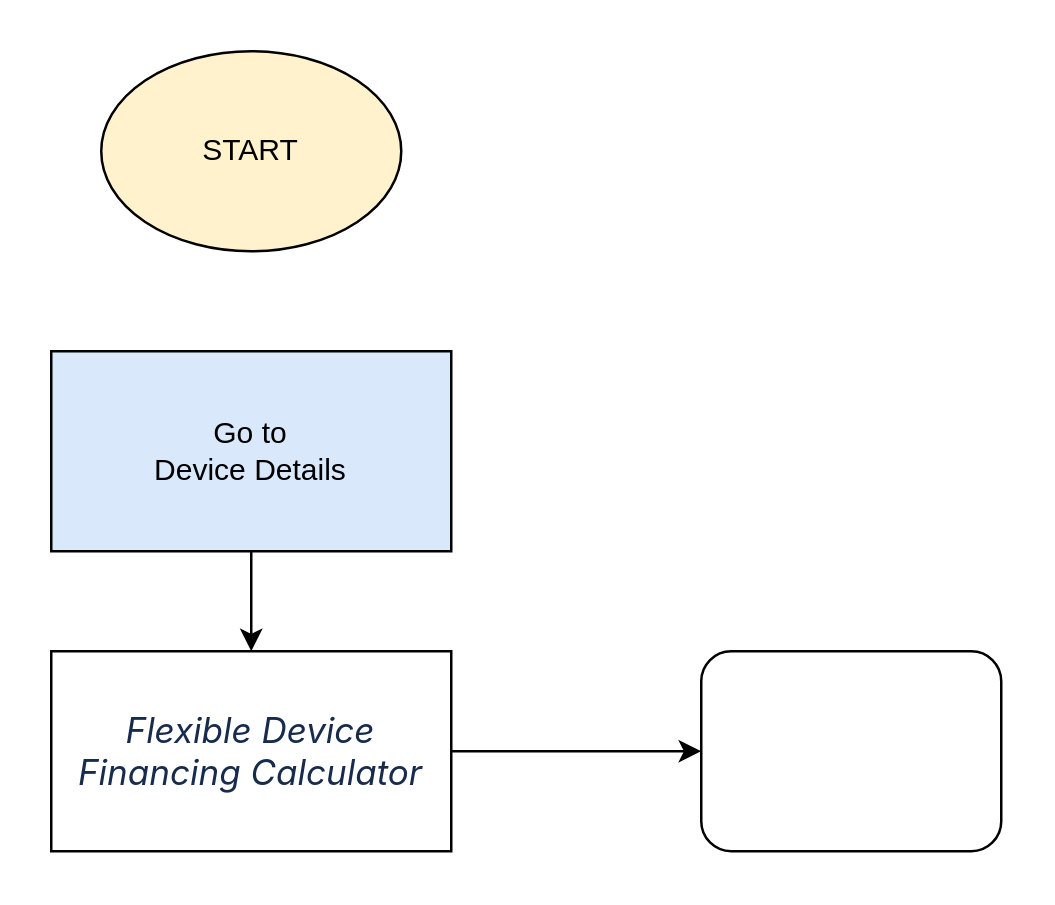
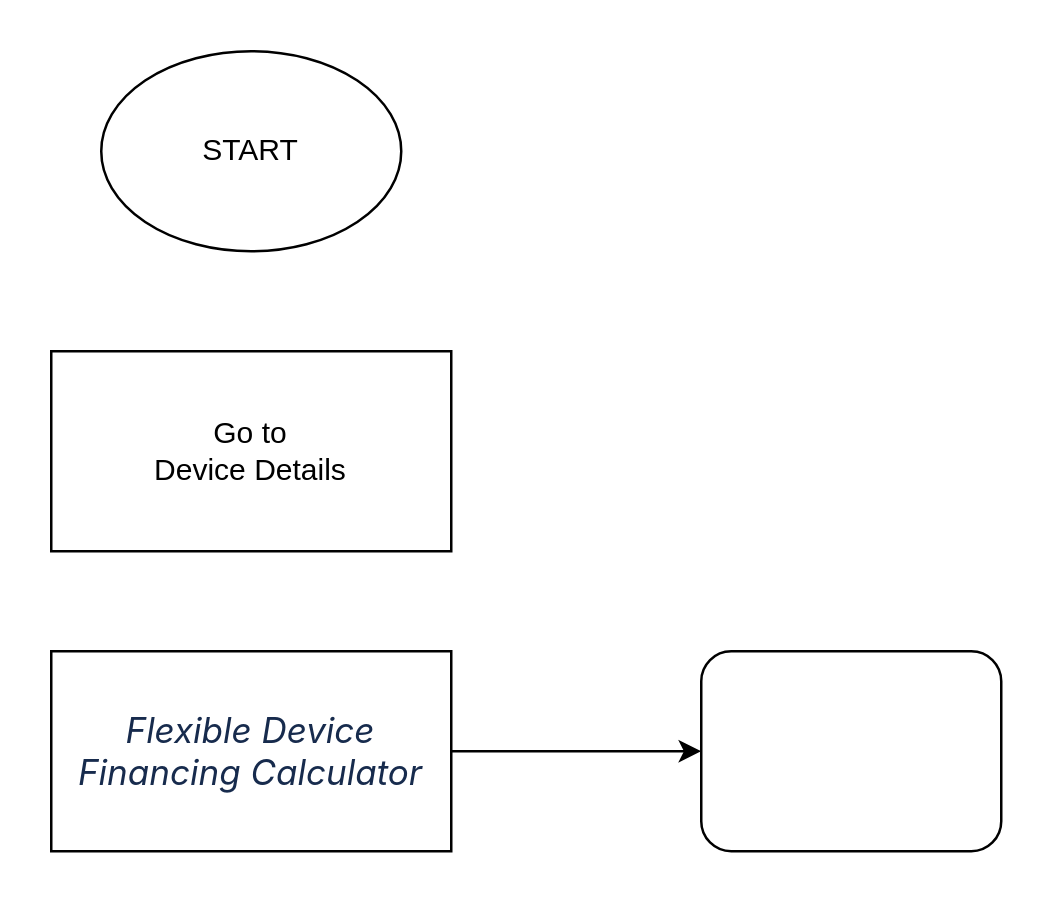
(251, 151) -> (251, 151)
(251, 451) -> (251, 451)
(251, 593) -> none
